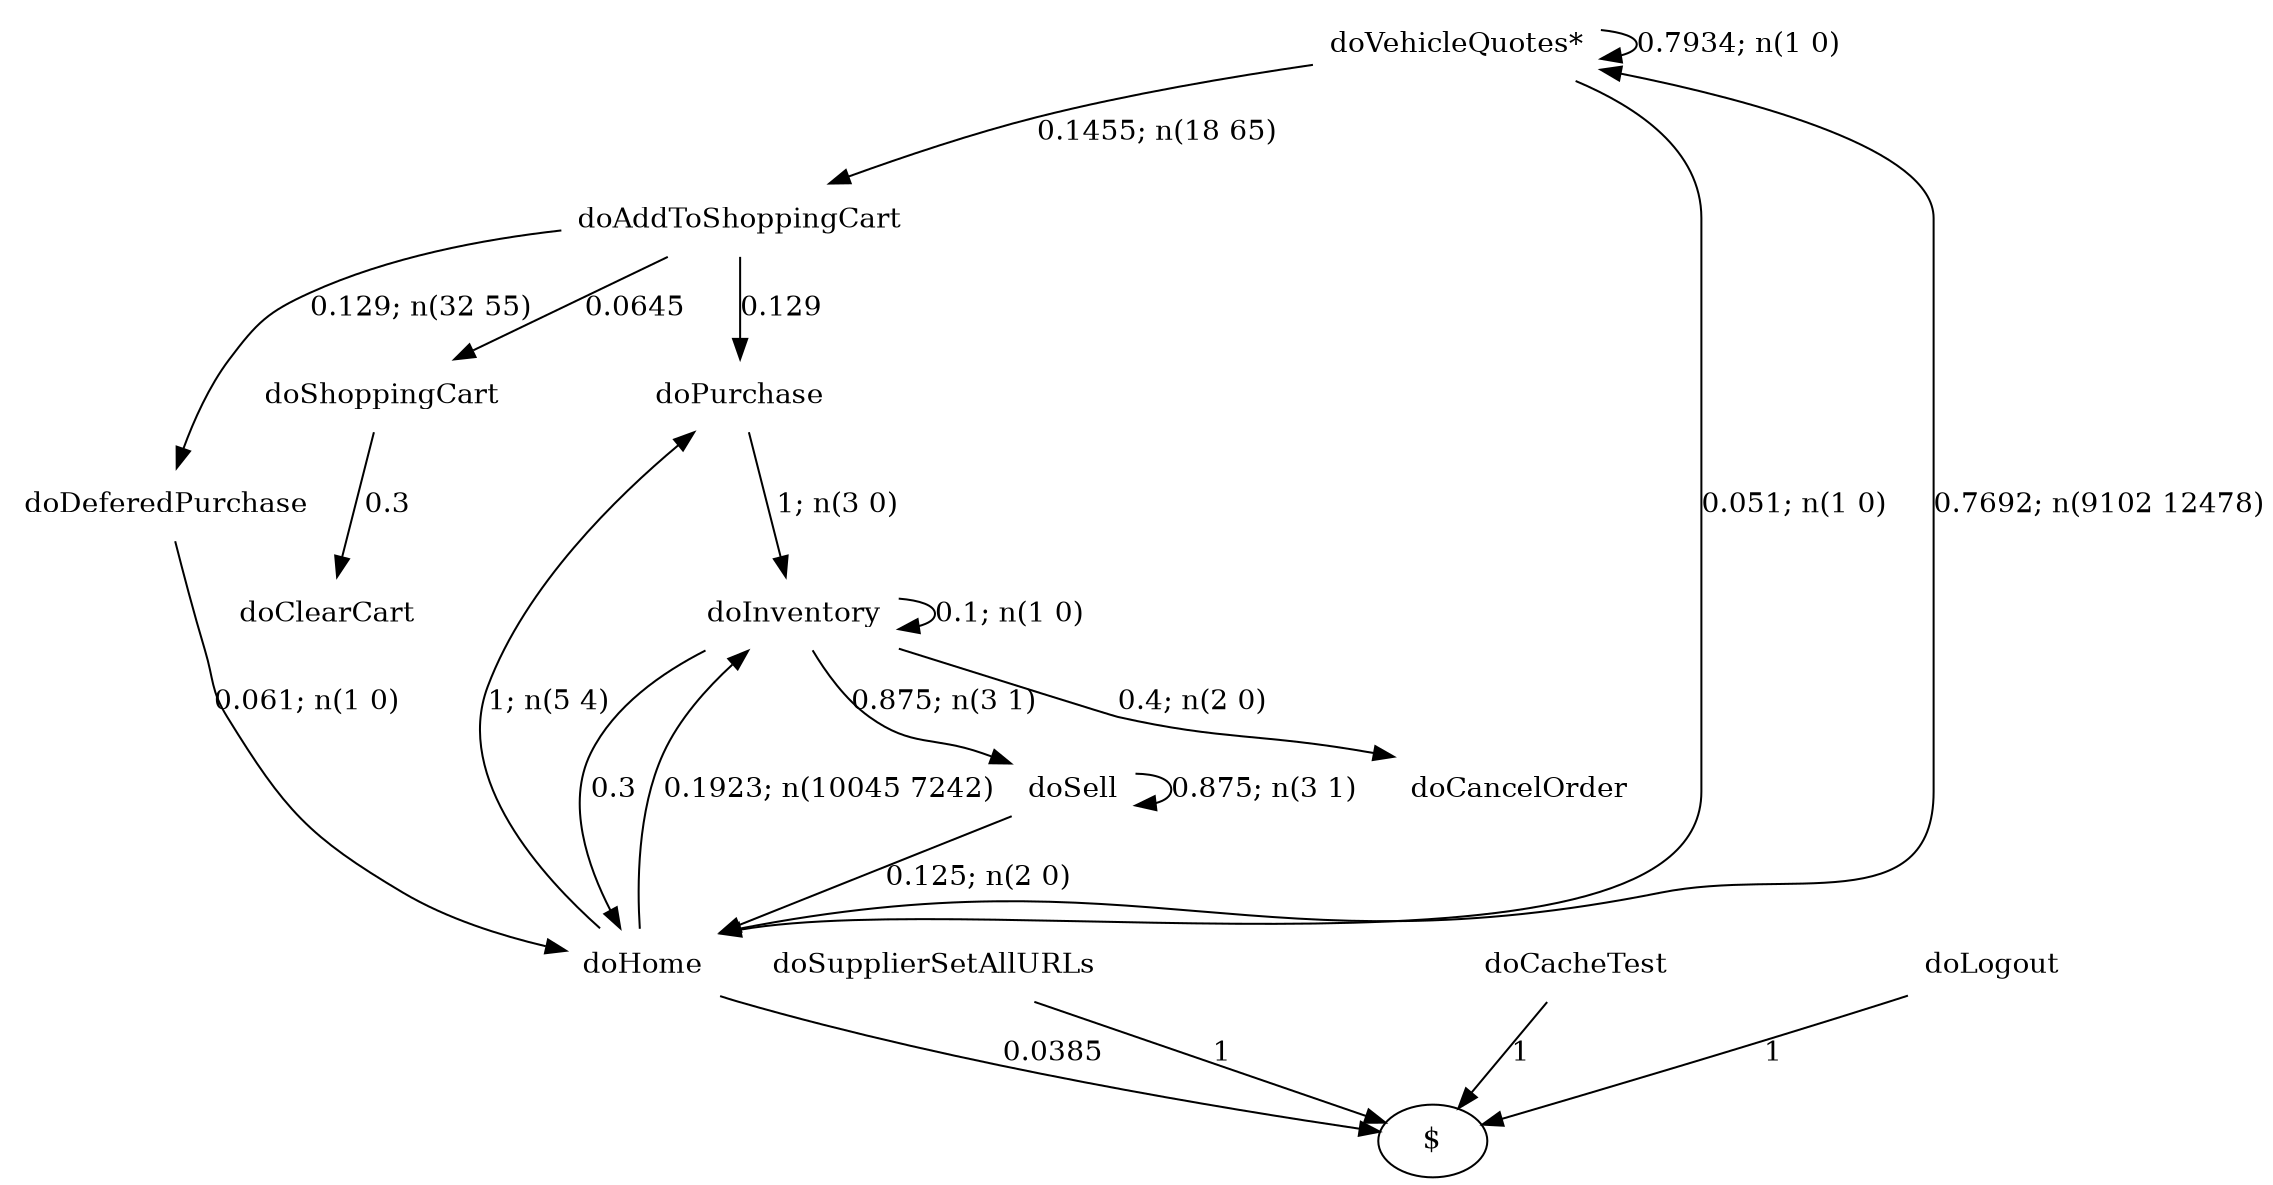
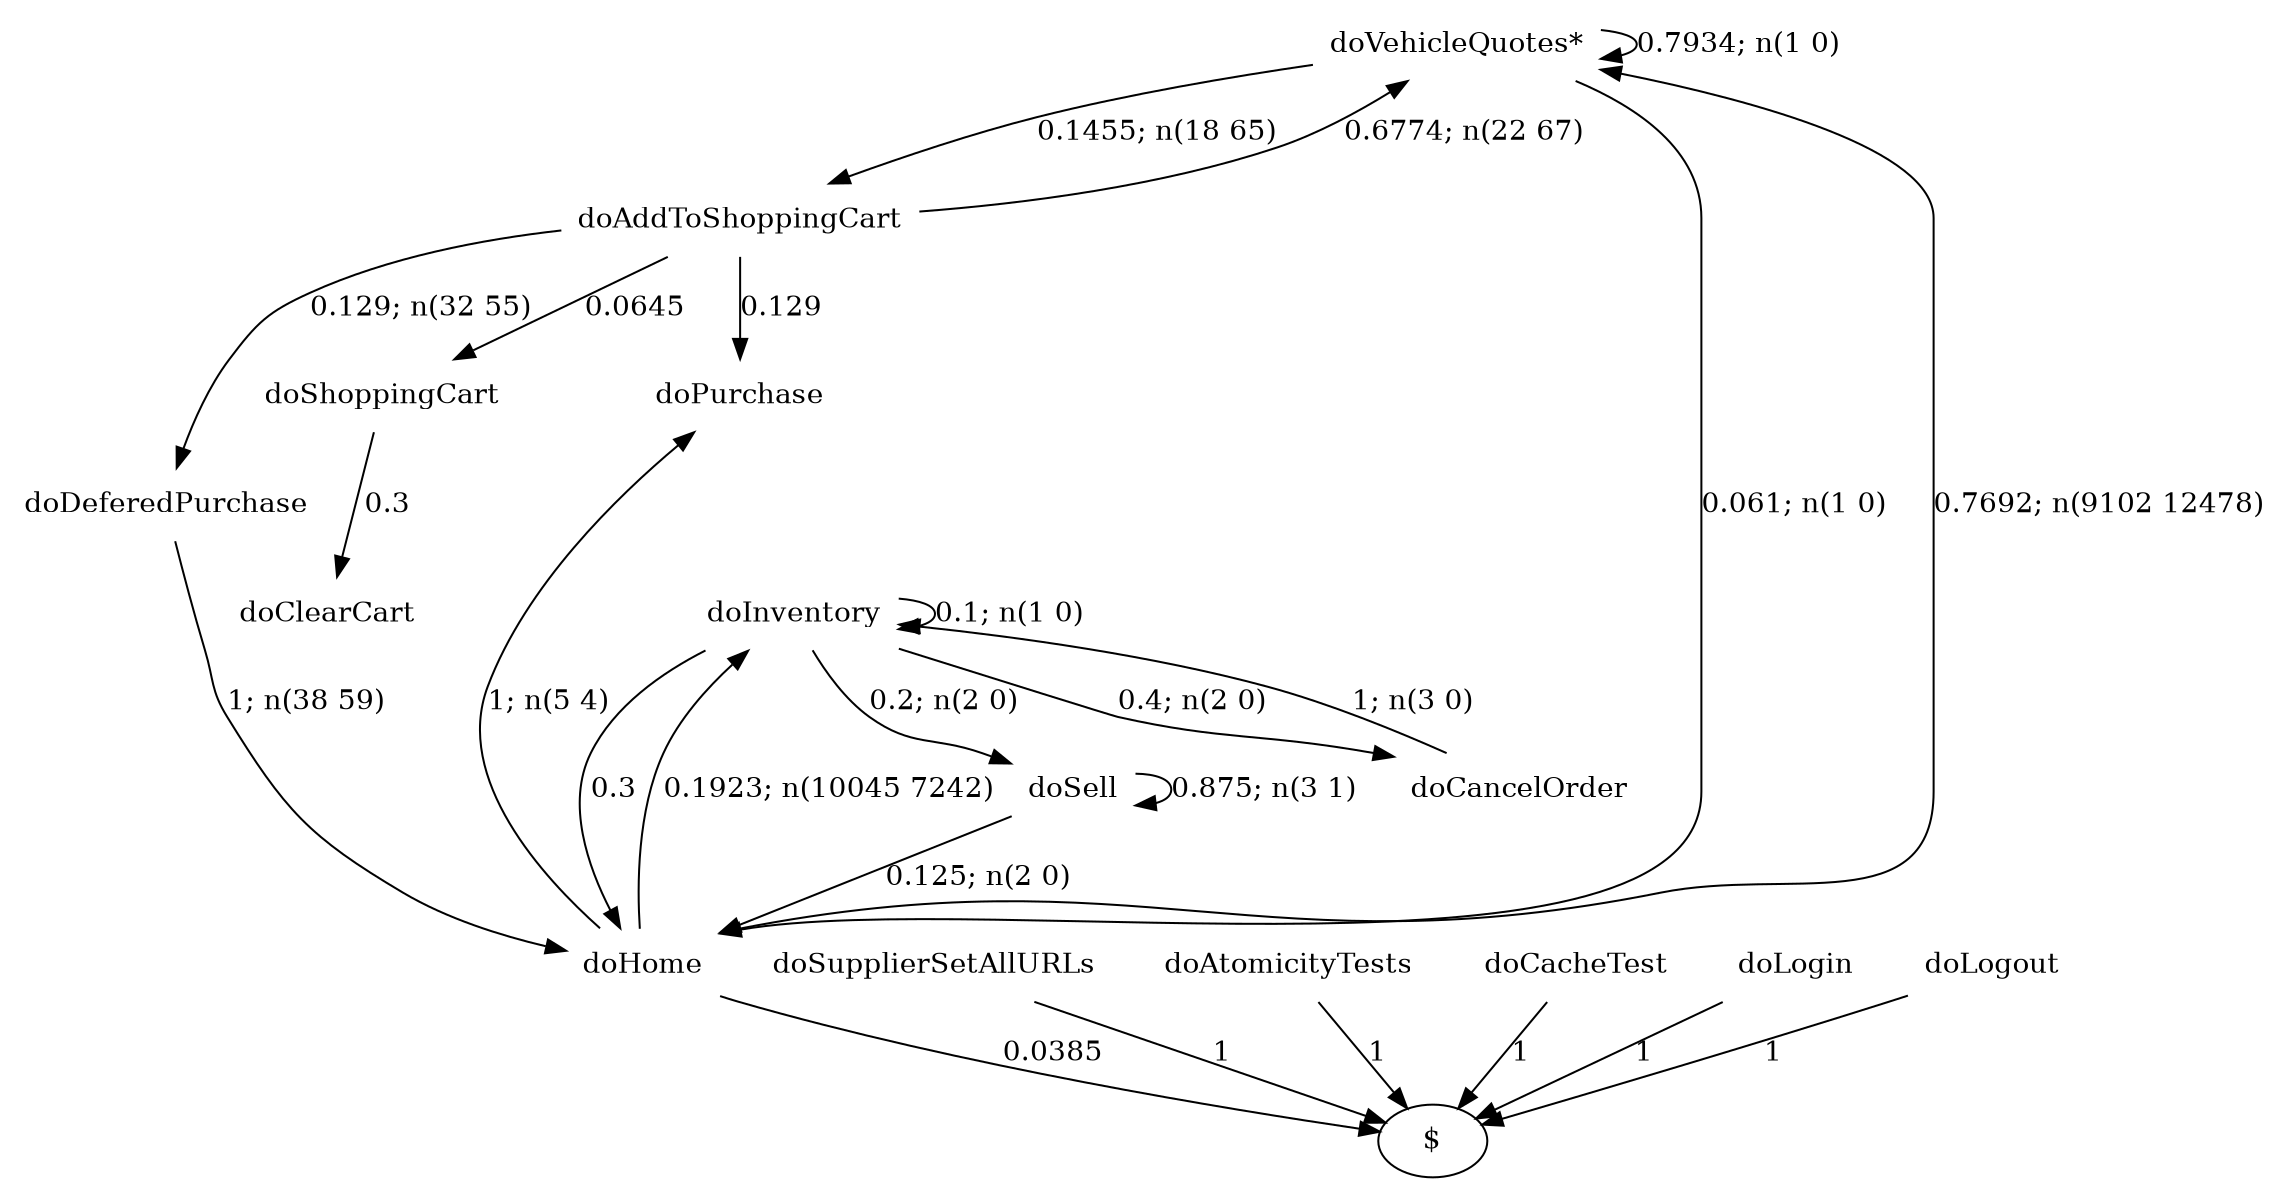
none -> (1162, 178)
(765, 495) -> (1189, 668)
(1794, 505) -> (1794, 505)
(307, 702) -> (307, 702)
(944, 702) -> (944, 702)
none -> (1289, 965)
none -> (1796, 965)
